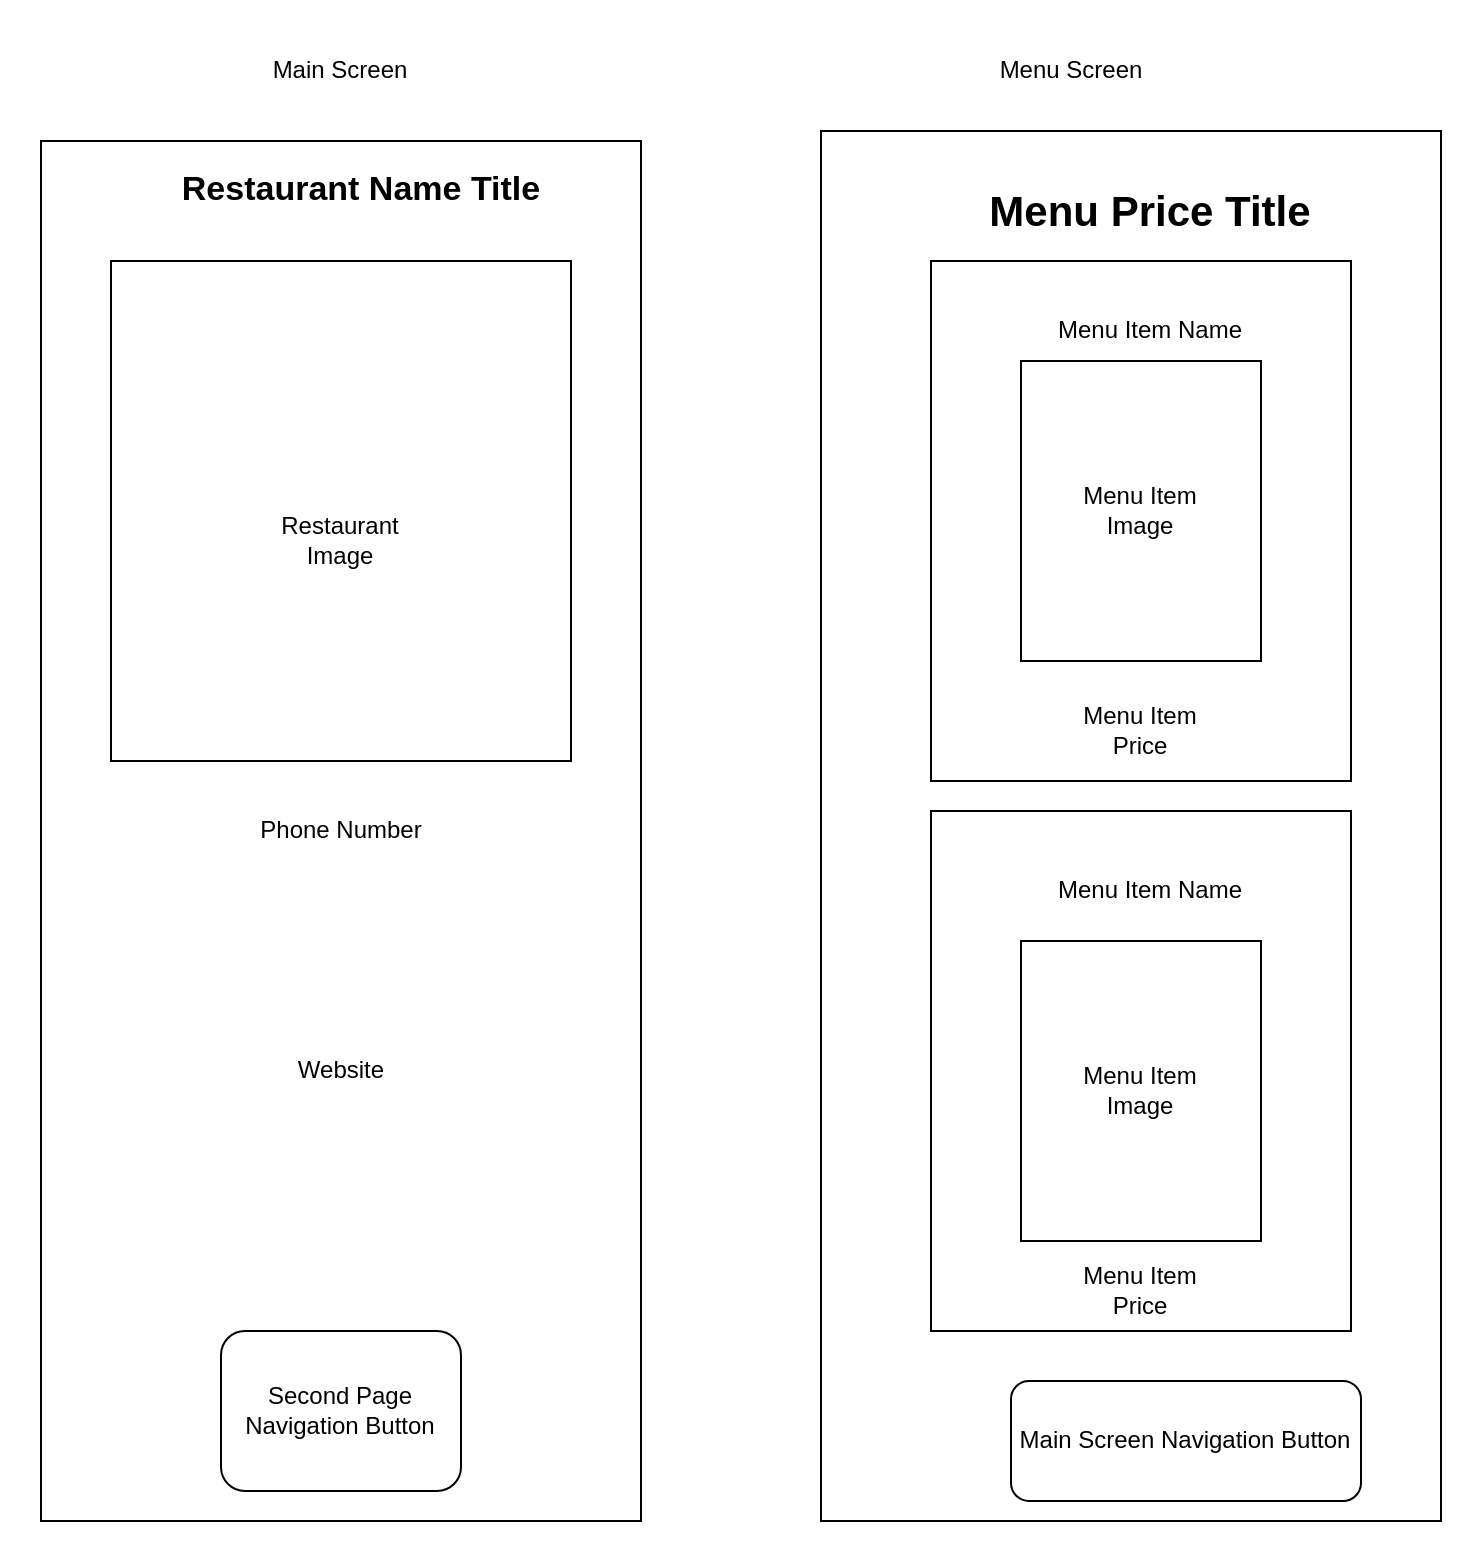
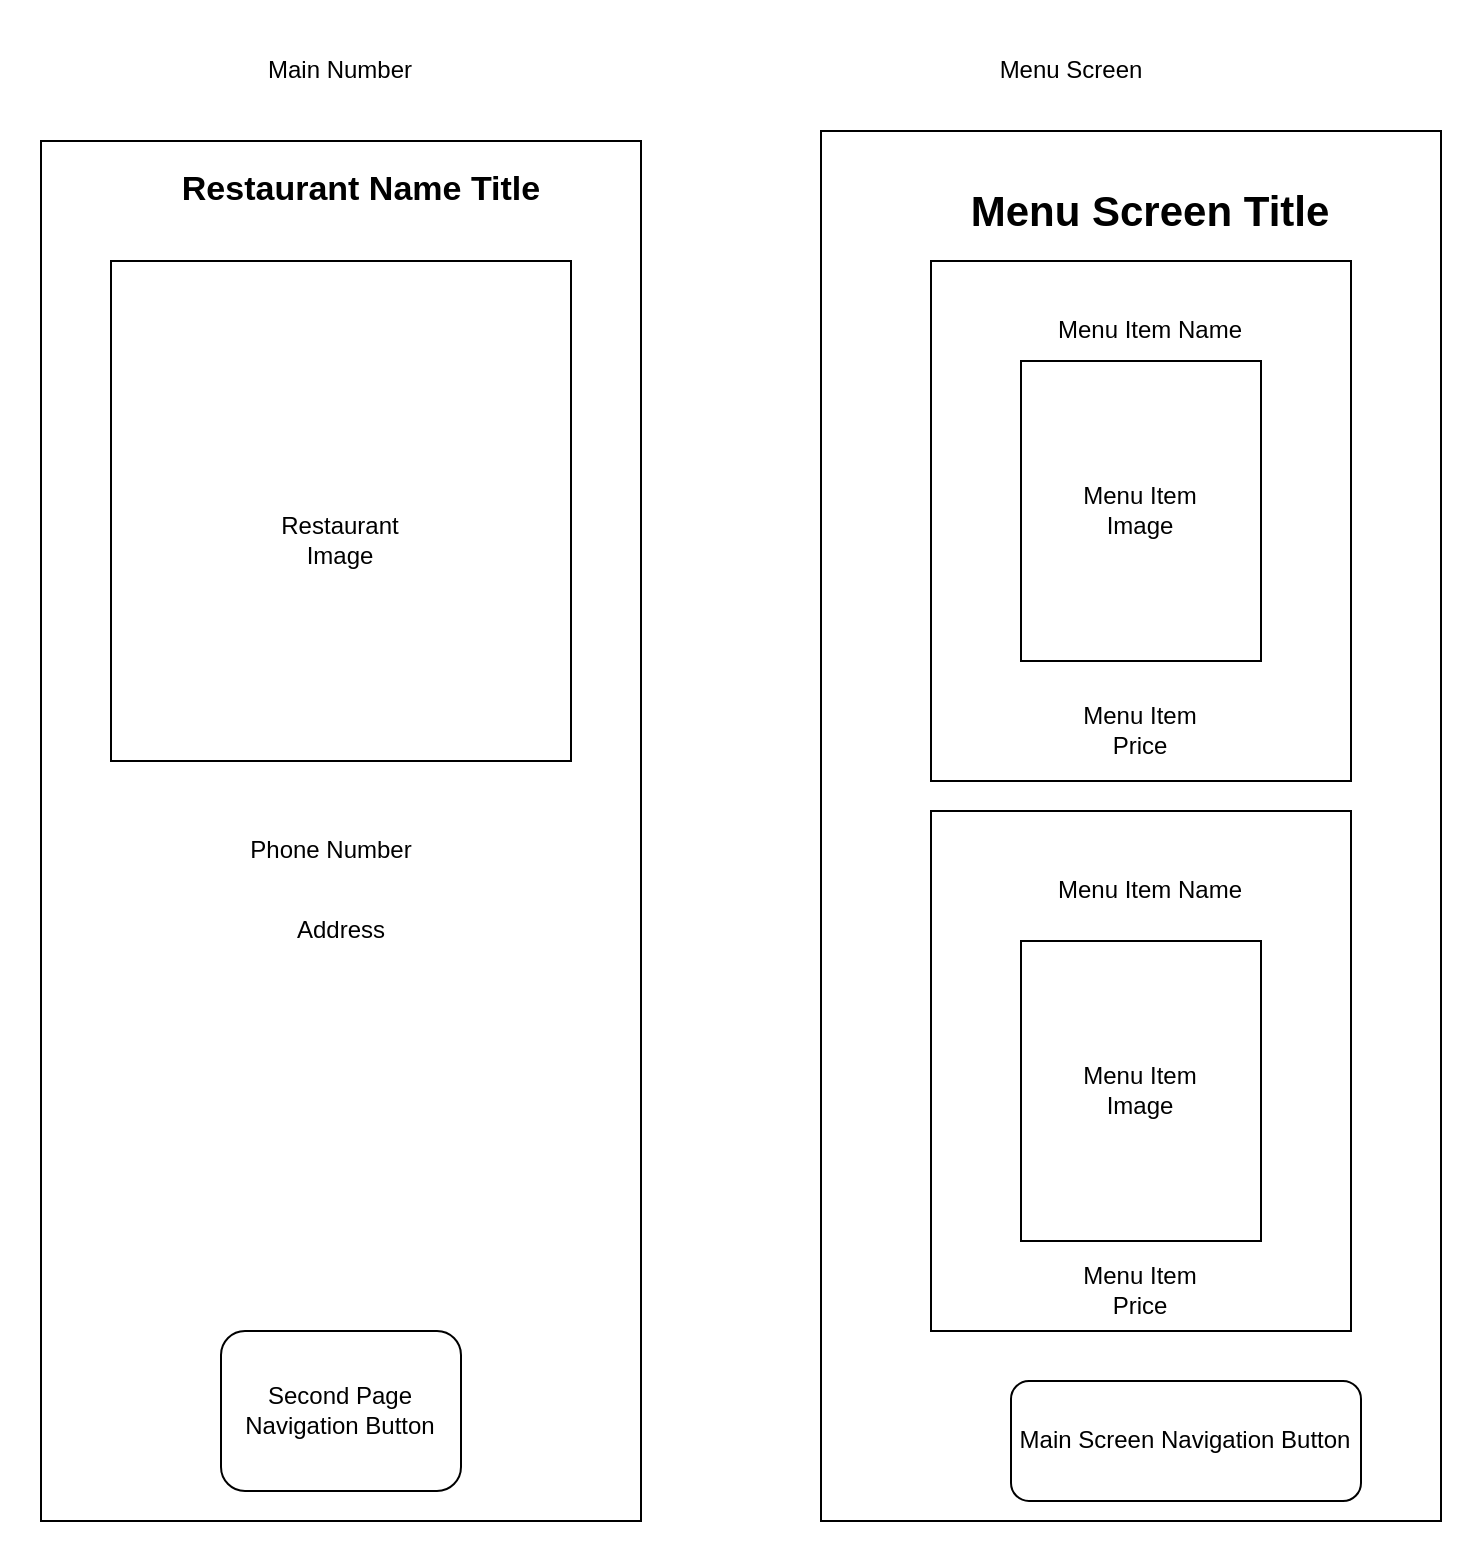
(341, 71) -> (341, 71)
(1151, 211) -> (1151, 211)
(341, 831) -> (331, 851)
none -> (341, 931)
(341, 1071) -> none
